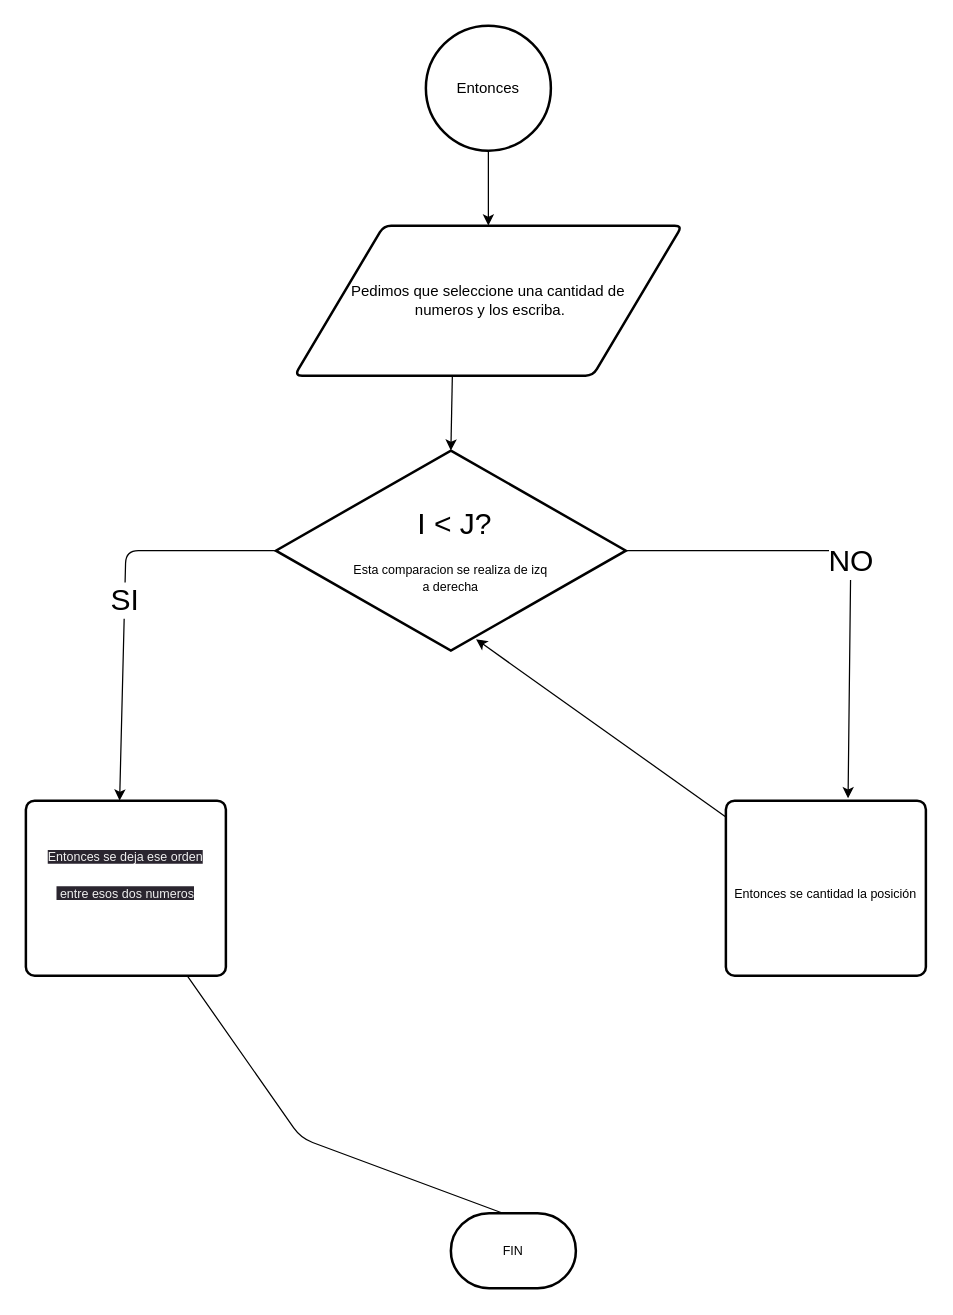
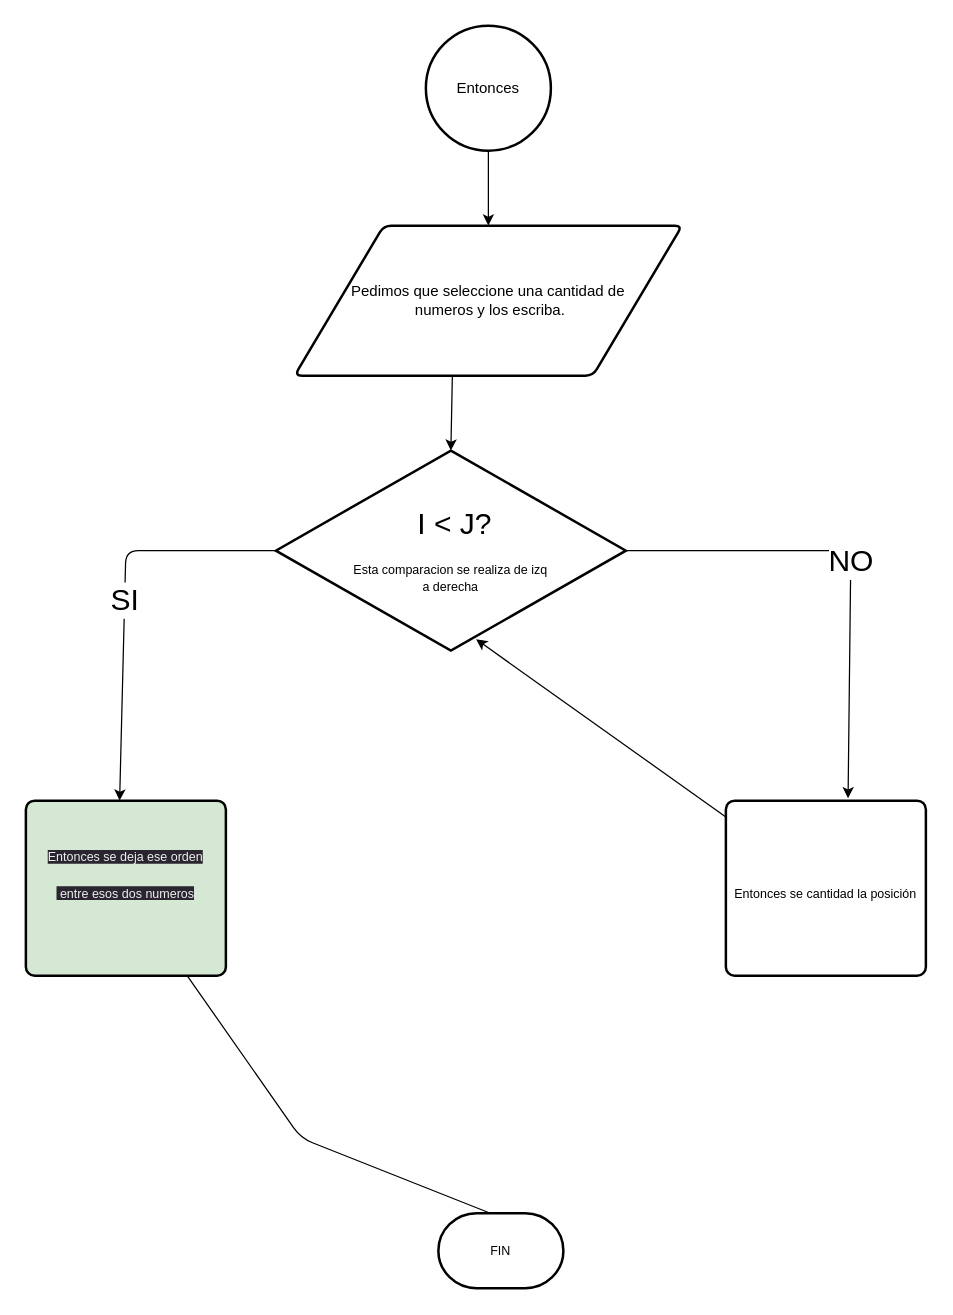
(126, 888) -> (126, 888)
(513, 1251) -> (501, 1251)
